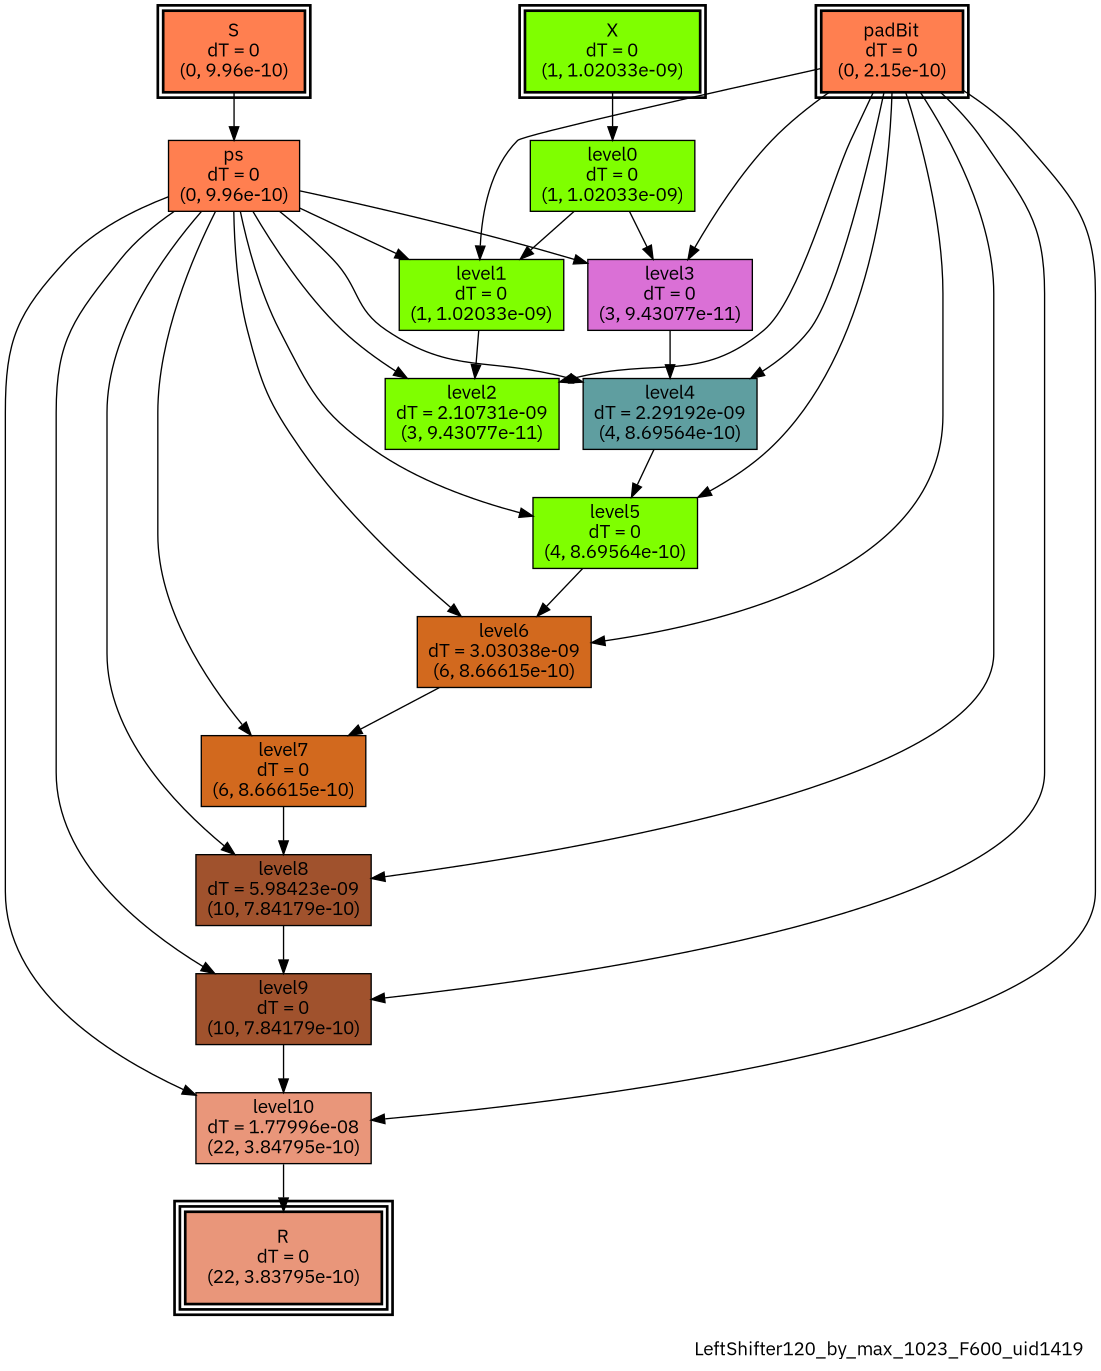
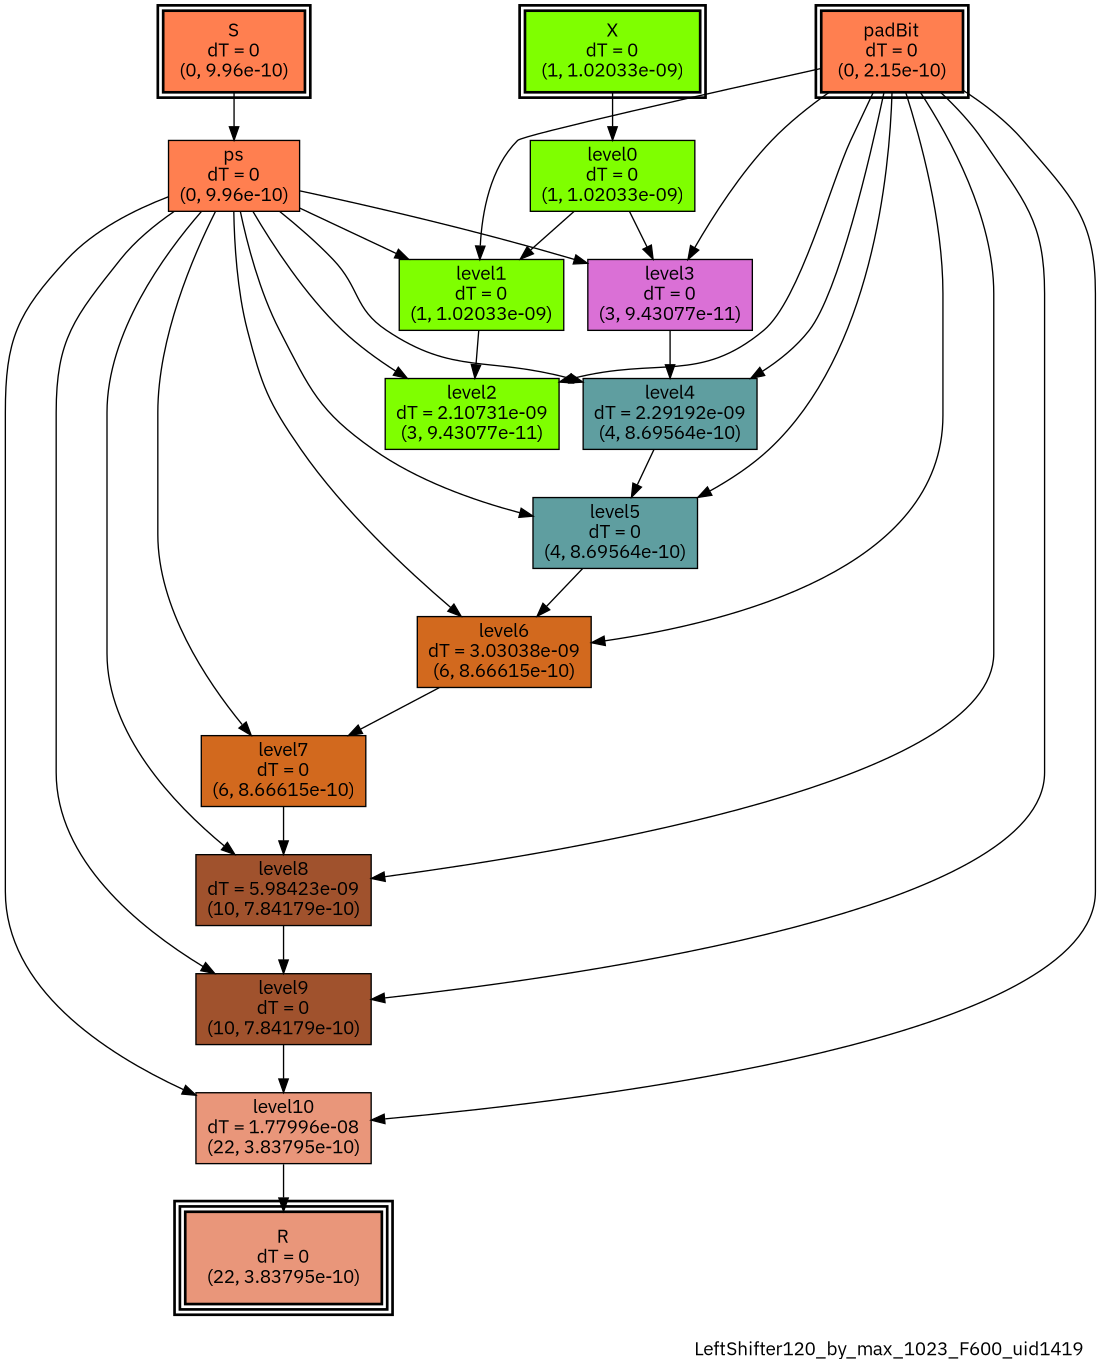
(615, 533) -> (615, 533)
(284, 1128) -> (284, 1128)
